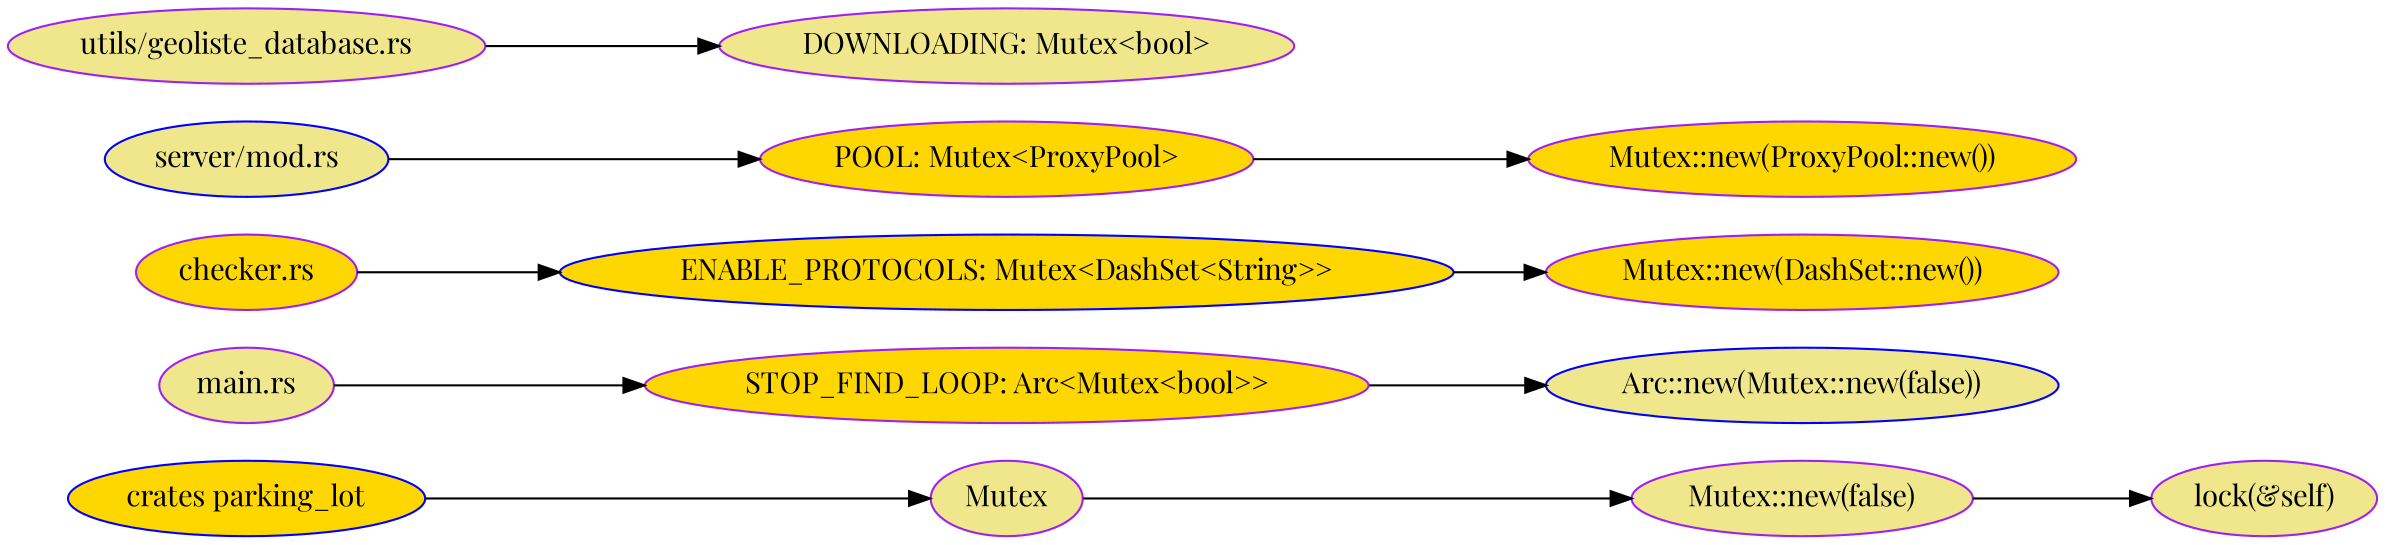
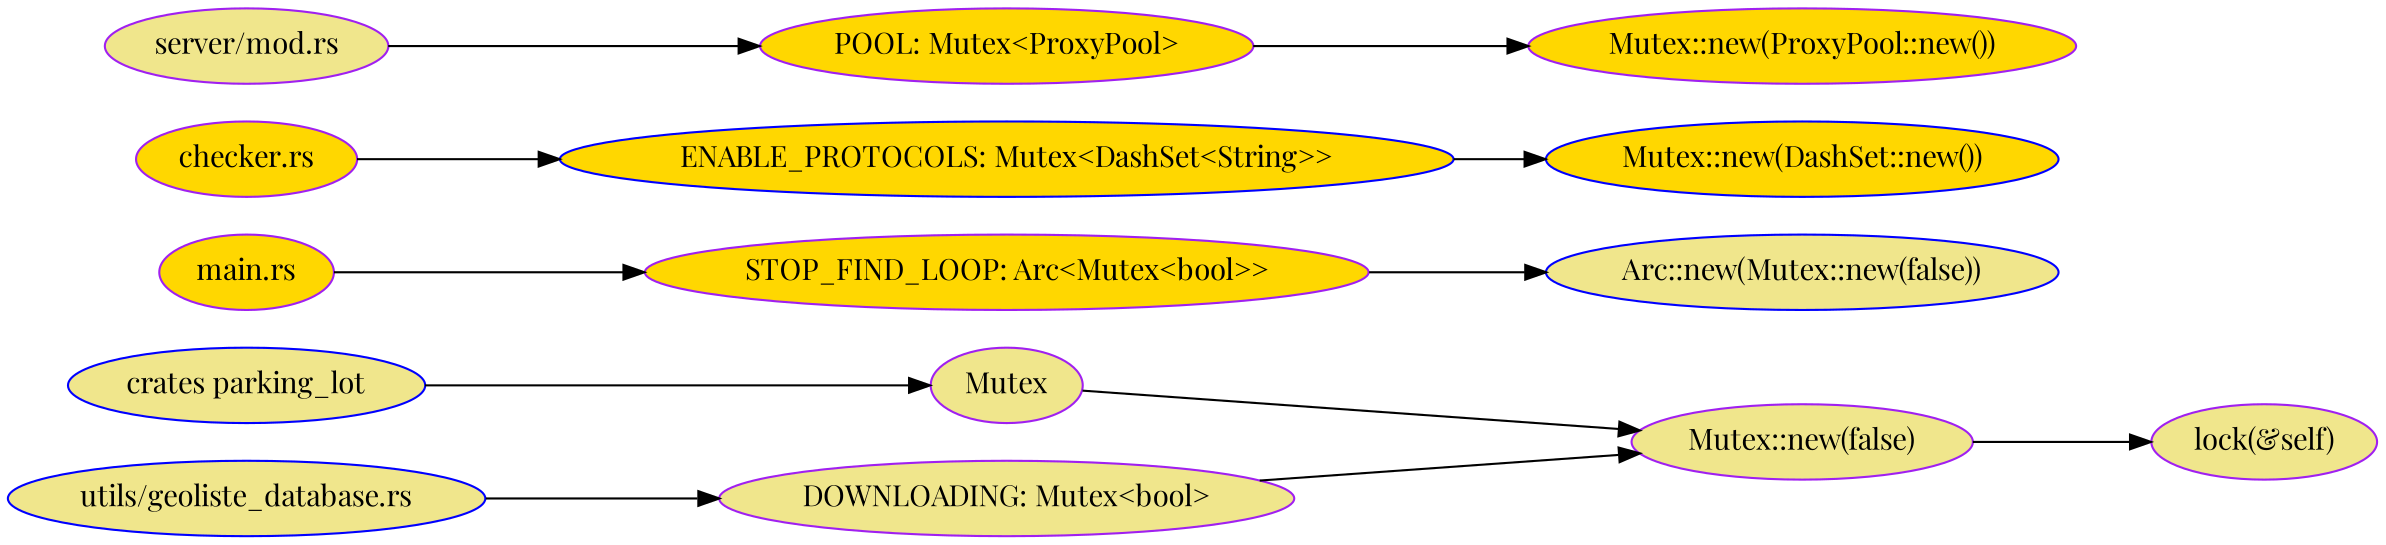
(247, 46) -> (247, 498)
(247, 159) -> (247, 46)
(1802, 272) -> (1802, 159)
(247, 385) -> (247, 272)
none -> (1439, 468)
(247, 498) -> (247, 385)
